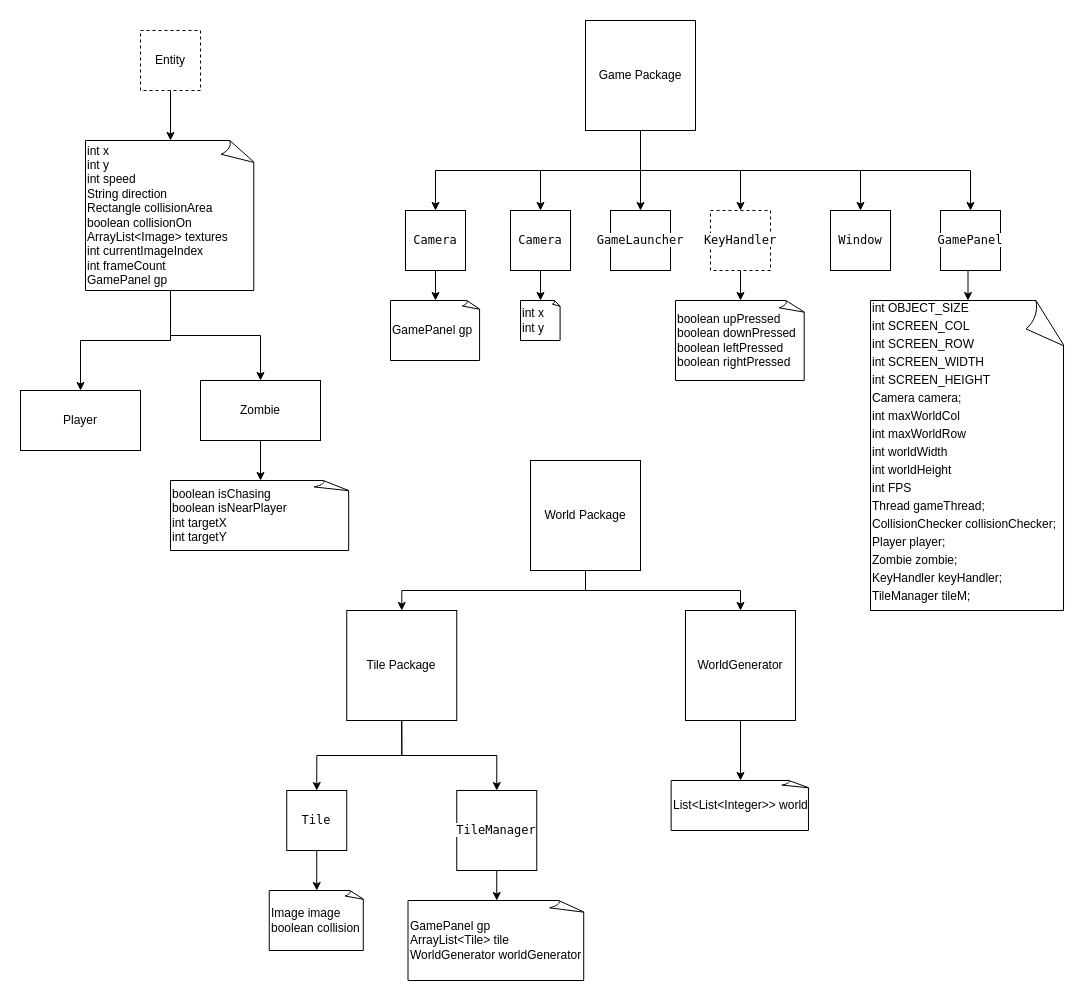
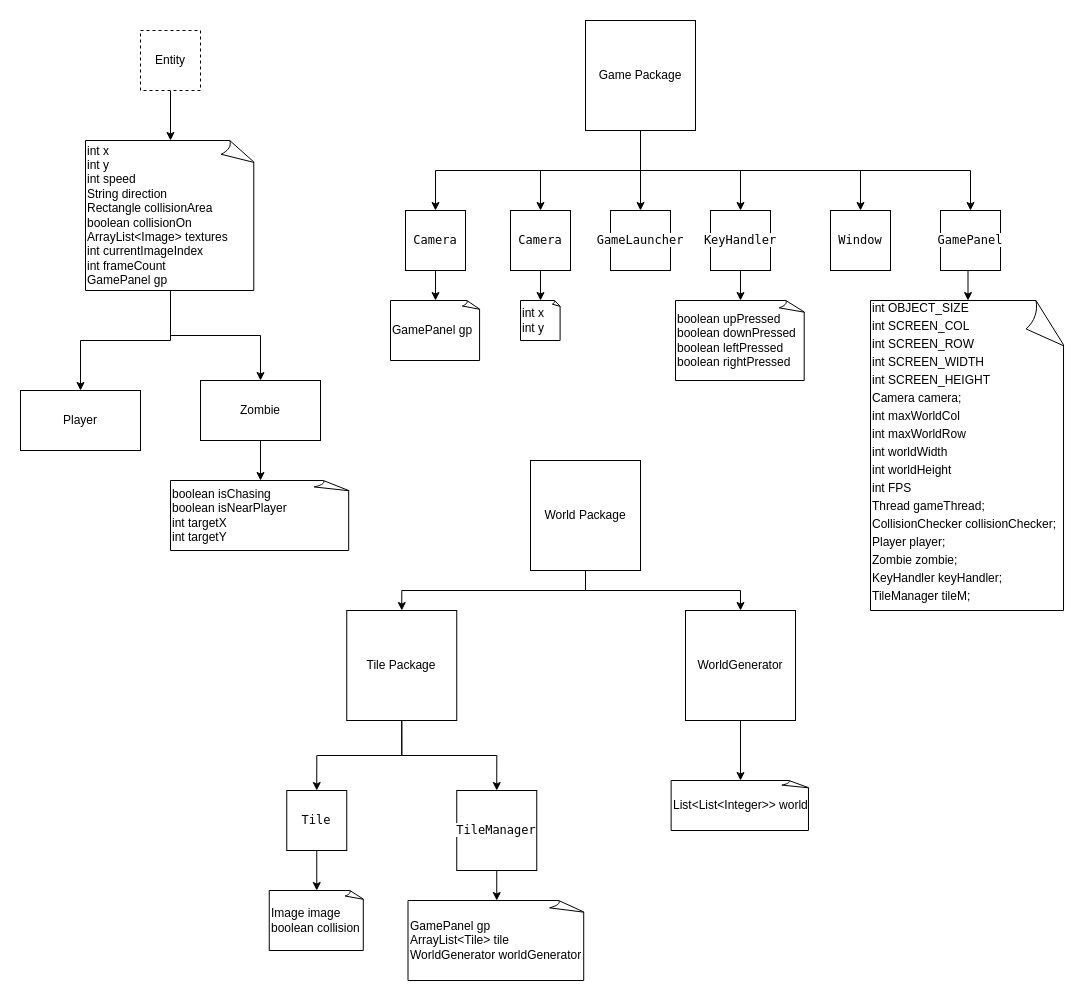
(741, 241) -> (741, 241)
